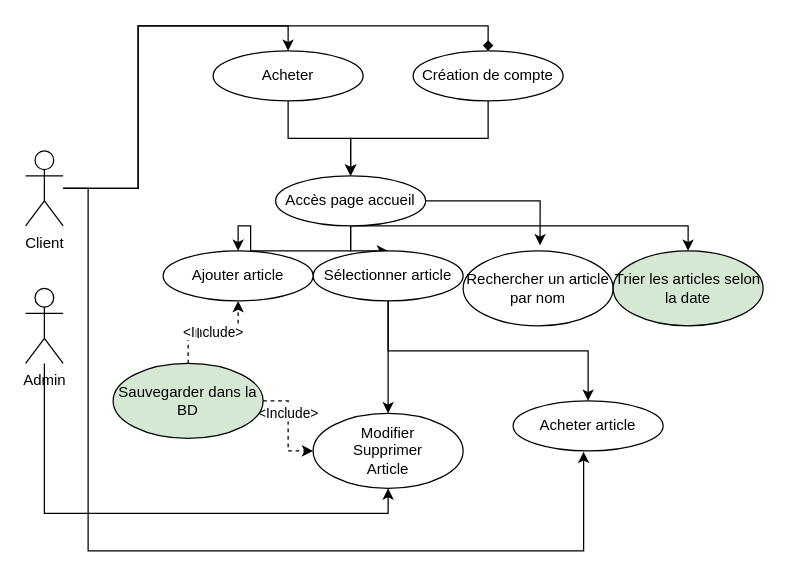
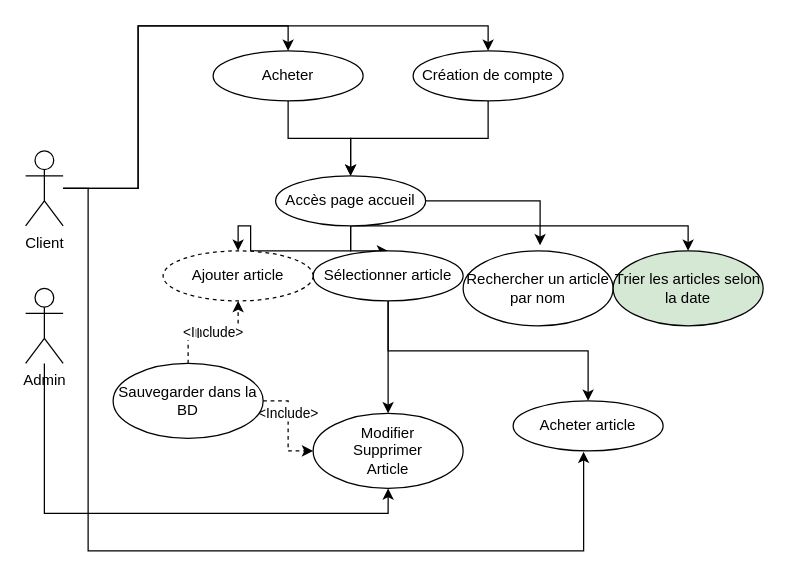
(488, 40) -> (488, 41)
(238, 276) -> (238, 276)
(188, 401) -> (188, 401)
